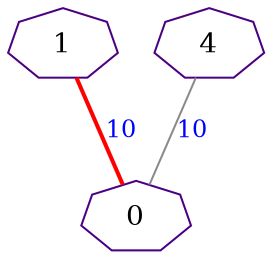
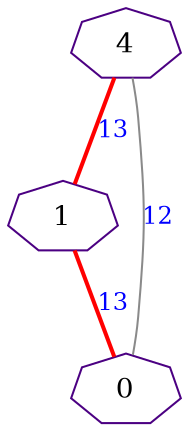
none -> (95, 131)
(122, 131) -> (114, 304)
(193, 131) -> (158, 217)
